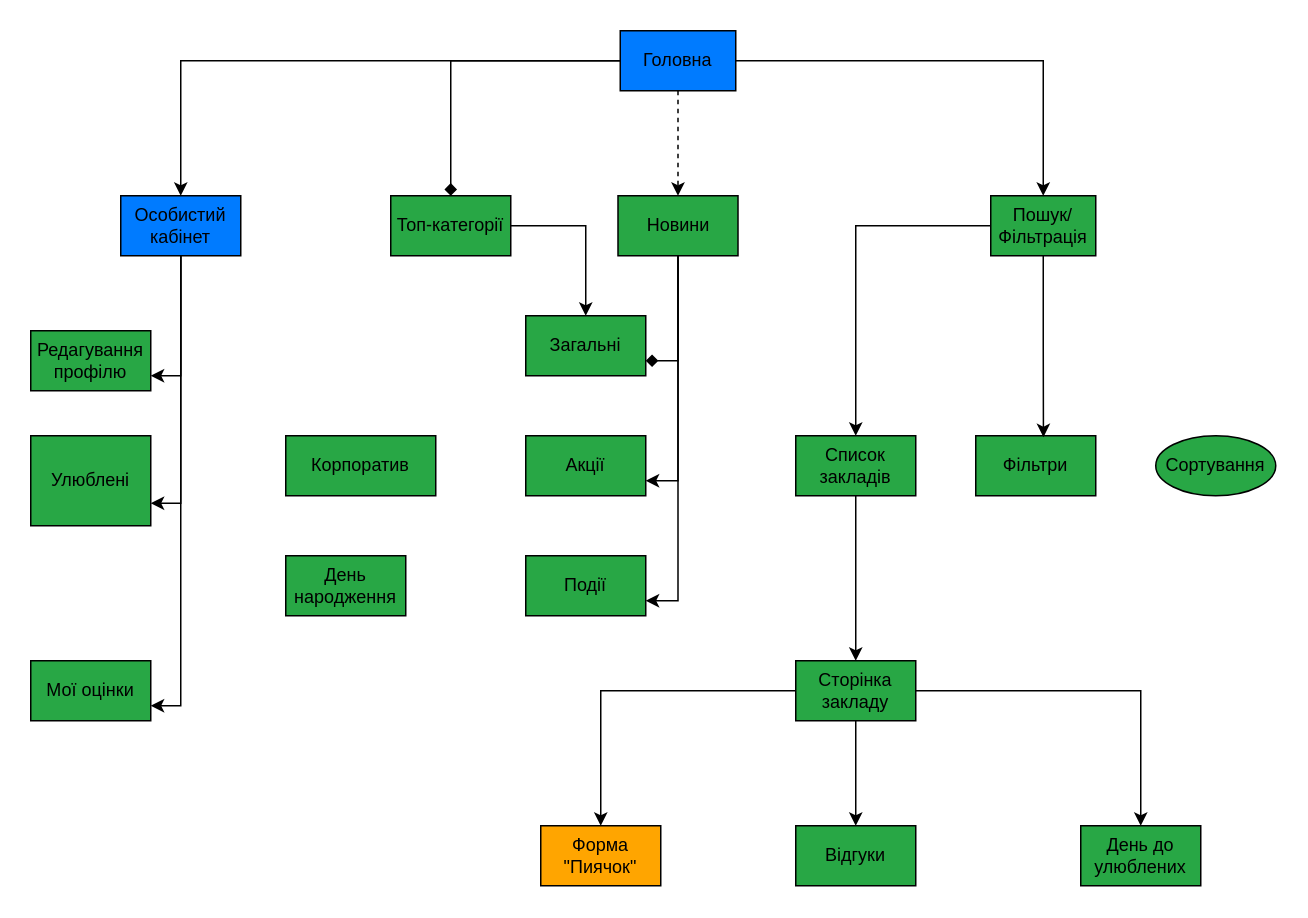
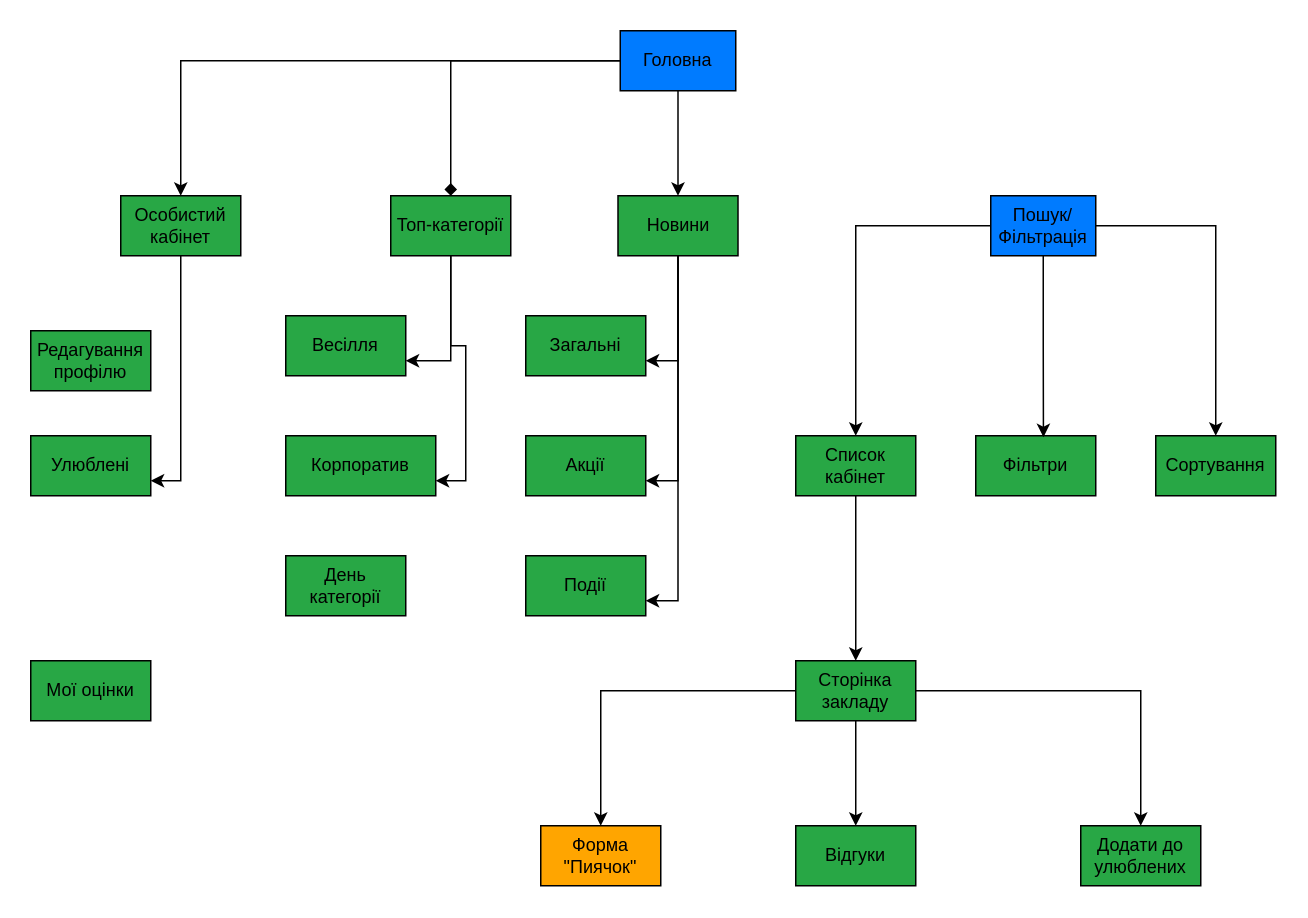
(952, 61) -> none
(678, 137) -> (678, 137)
(181, 226) -> (181, 226)
(1043, 226) -> (1043, 226)
(586, 228) -> (466, 417)
none -> (1216, 266)
none -> (346, 346)
none -> (440, 361)
(658, 361) -> (657, 361)
(170, 376) -> none
(856, 466) -> (856, 466)
(1216, 466) -> (1216, 466)
(91, 481) -> (91, 466)
(346, 586) -> (346, 586)
(181, 615) -> none
(1141, 856) -> (1141, 856)
